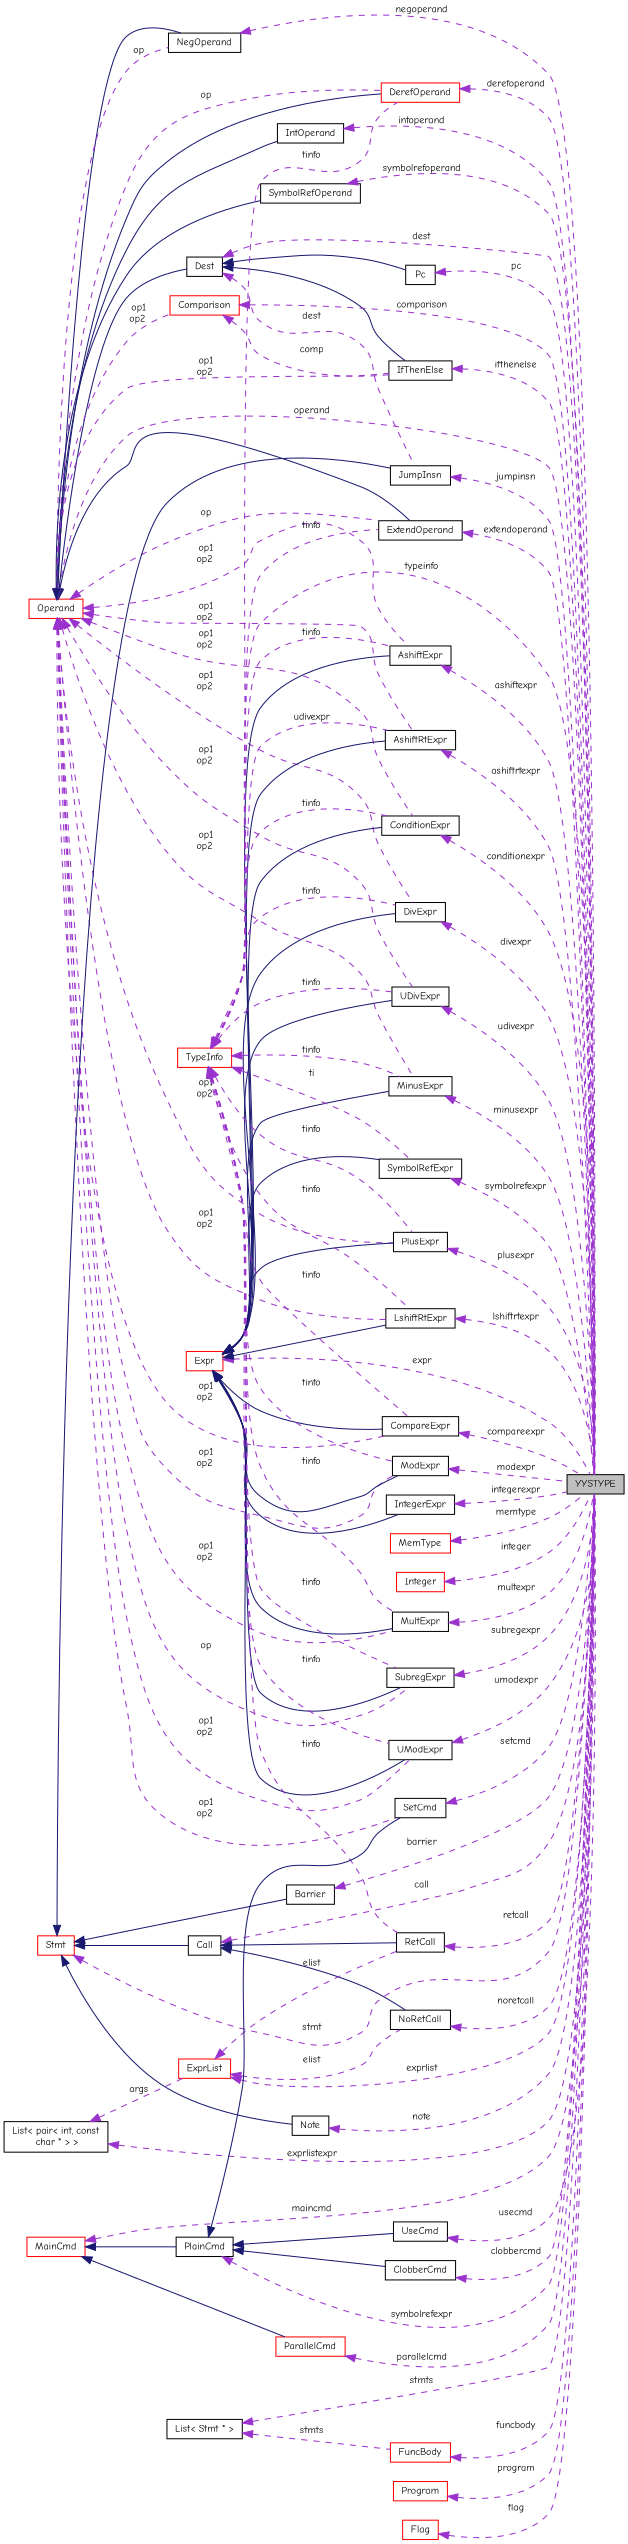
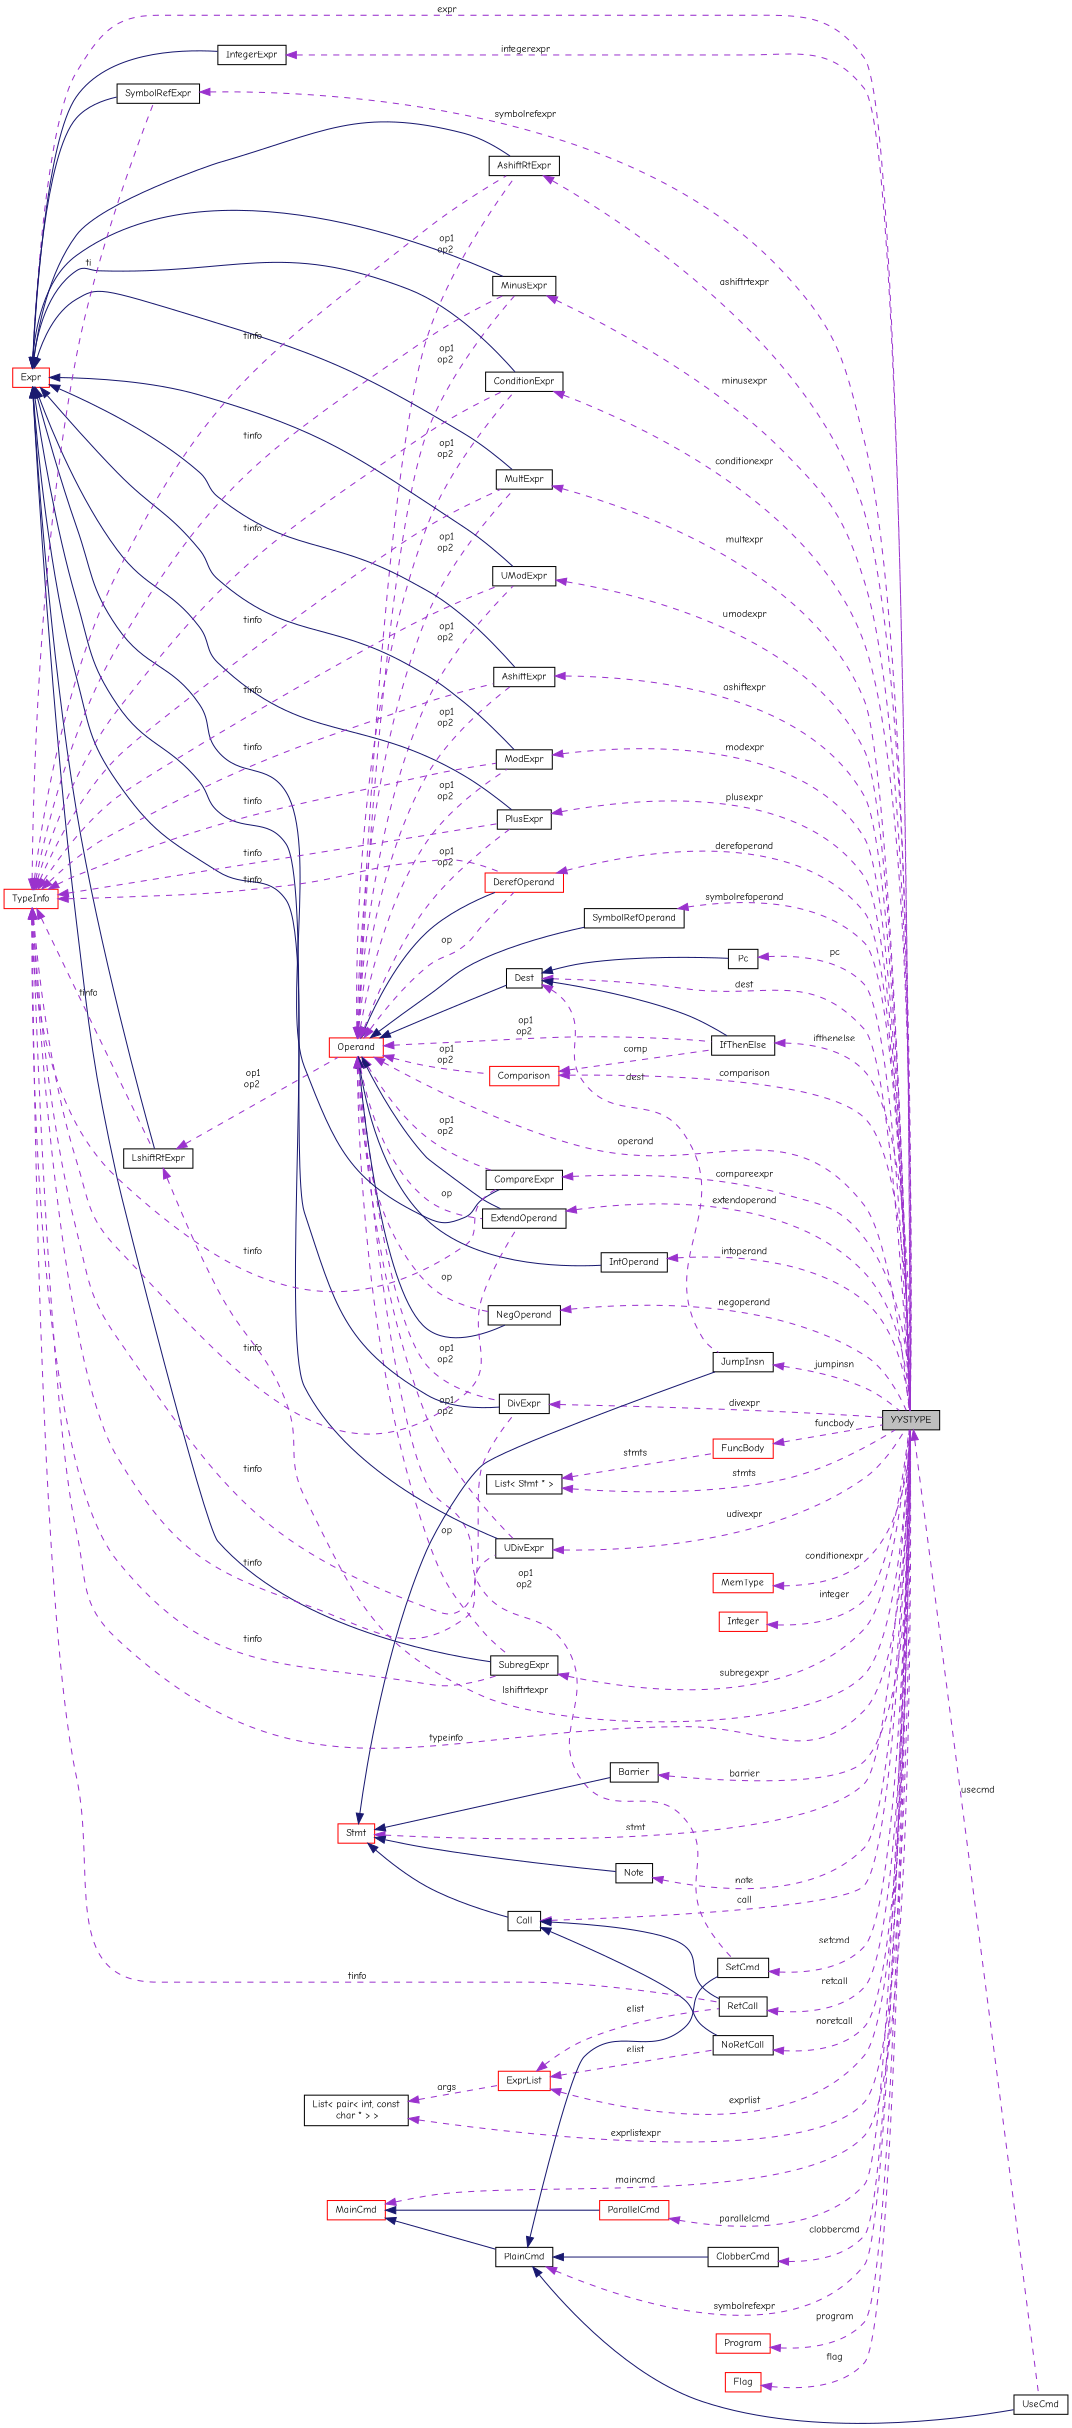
(311, 717) -> (252, 336)
(112, 1056) -> (262, 1101)
(515, 1512) -> (833, 1556)
(590, 1907) -> (977, 1917)
